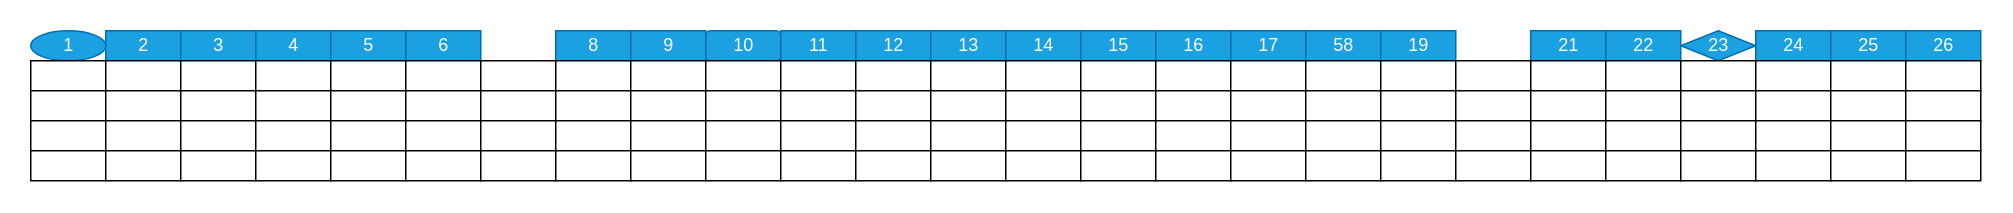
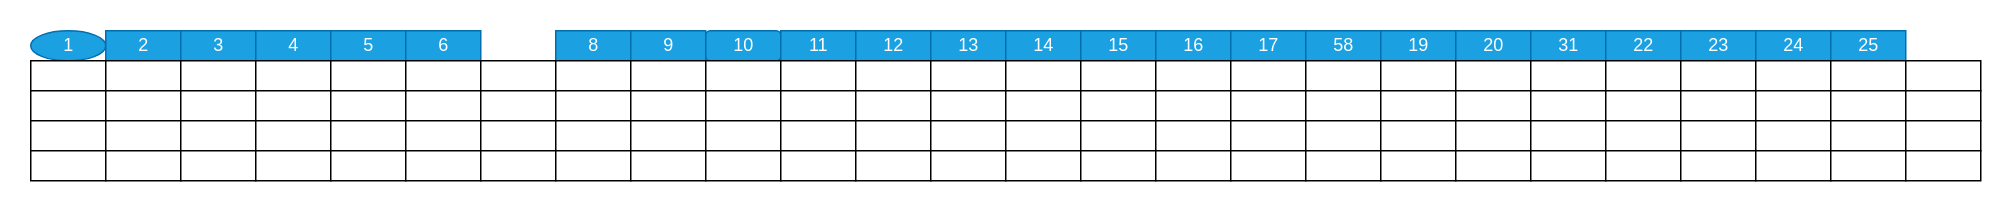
none -> (1493, 46)
(1569, 46) -> (1569, 46)
(1718, 46) -> (1718, 46)
(1943, 46) -> none
